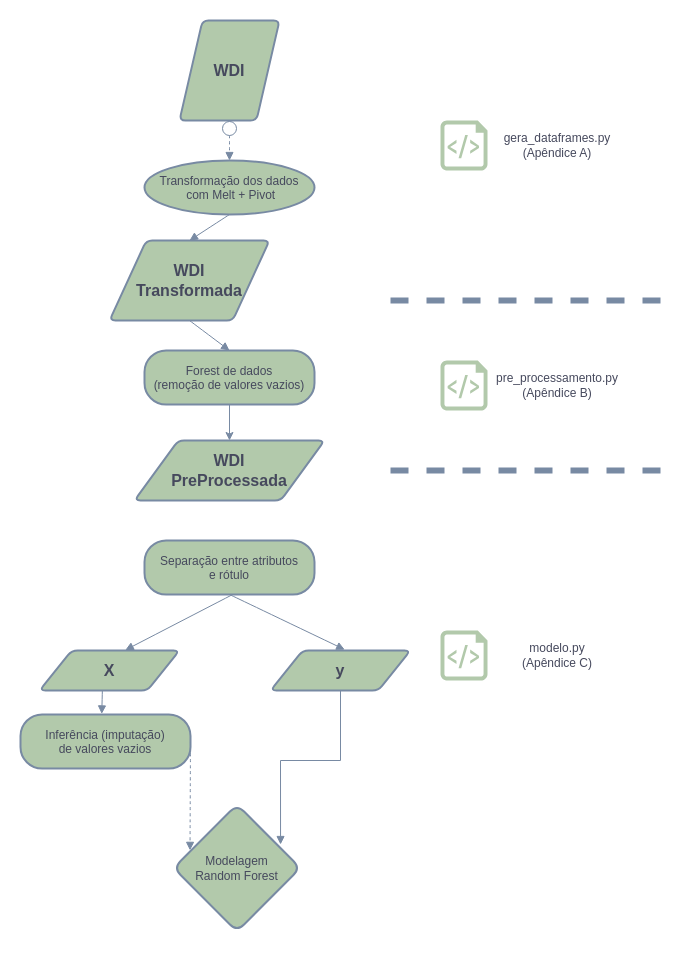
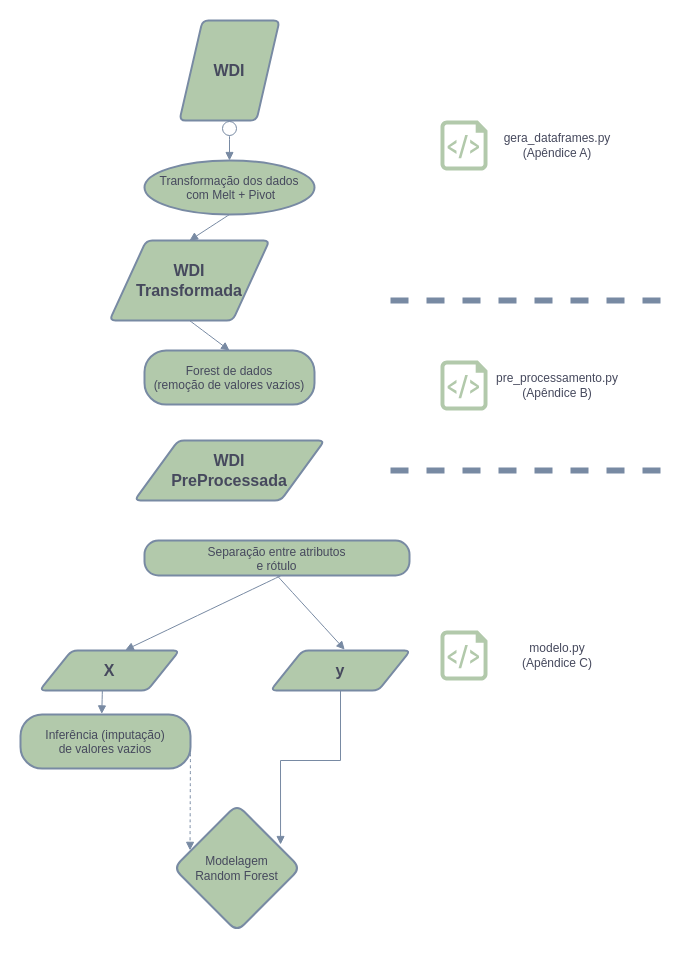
(230, 143) -> (230, 143)
(230, 423) -> none
(230, 568) -> (277, 558)
